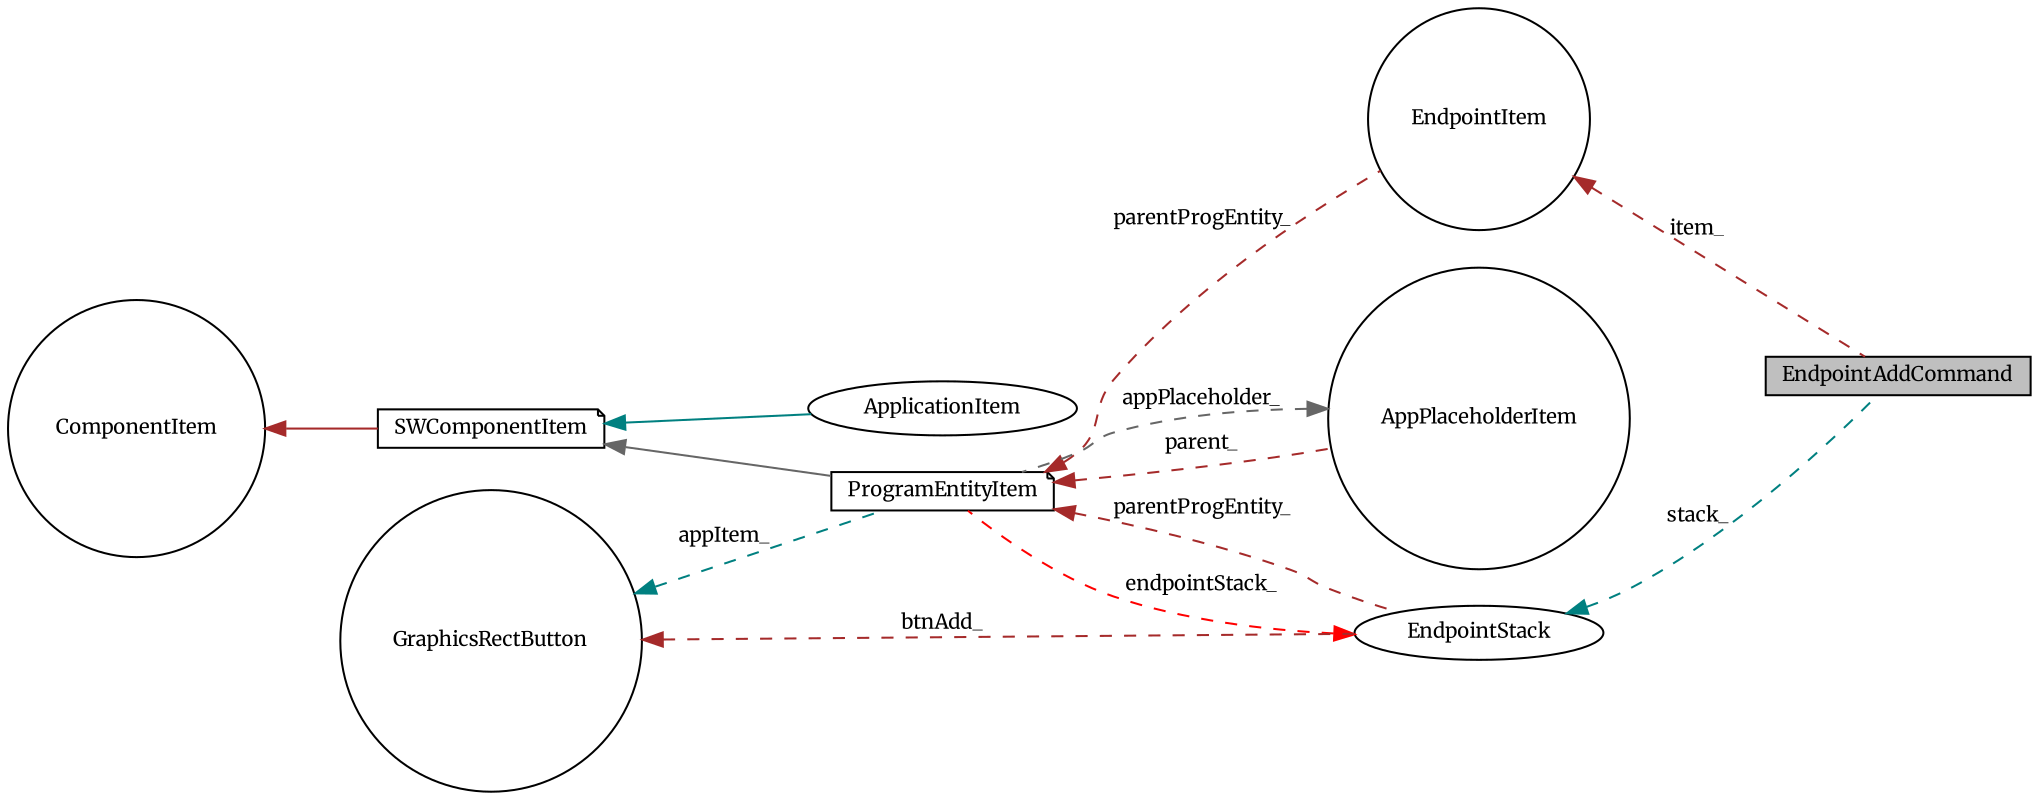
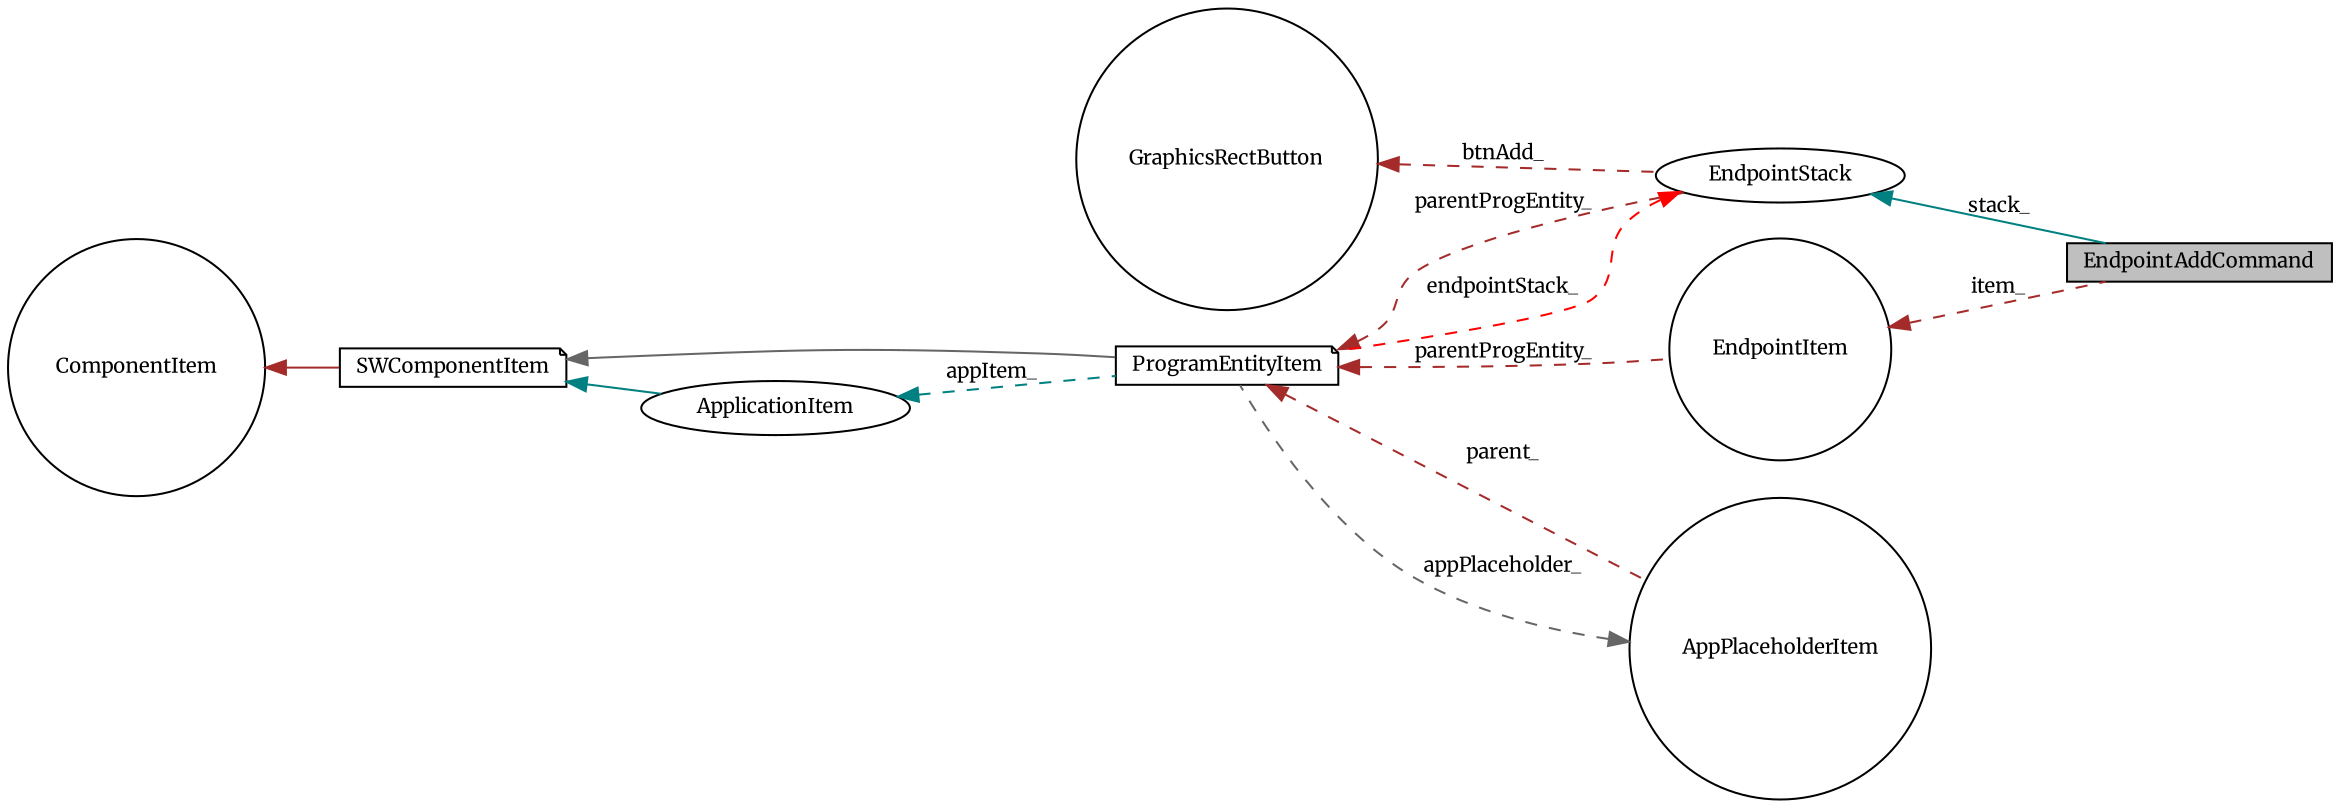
(1742, 515) -> (1999, 221)
(769, 549) -> (1017, 385)
